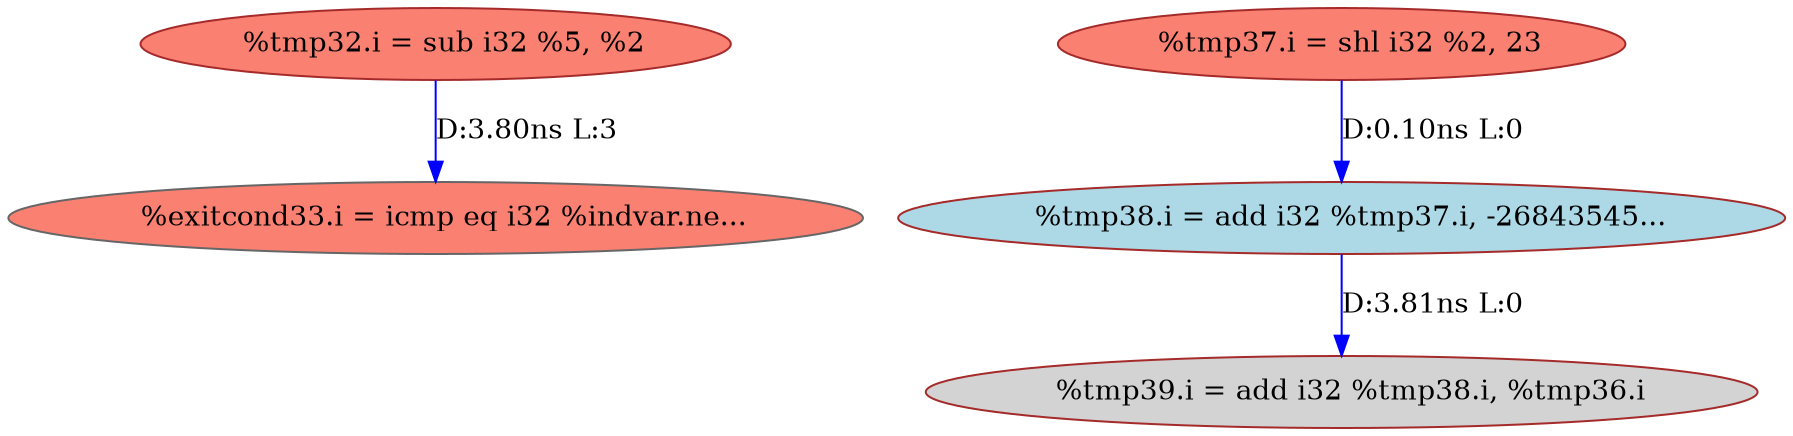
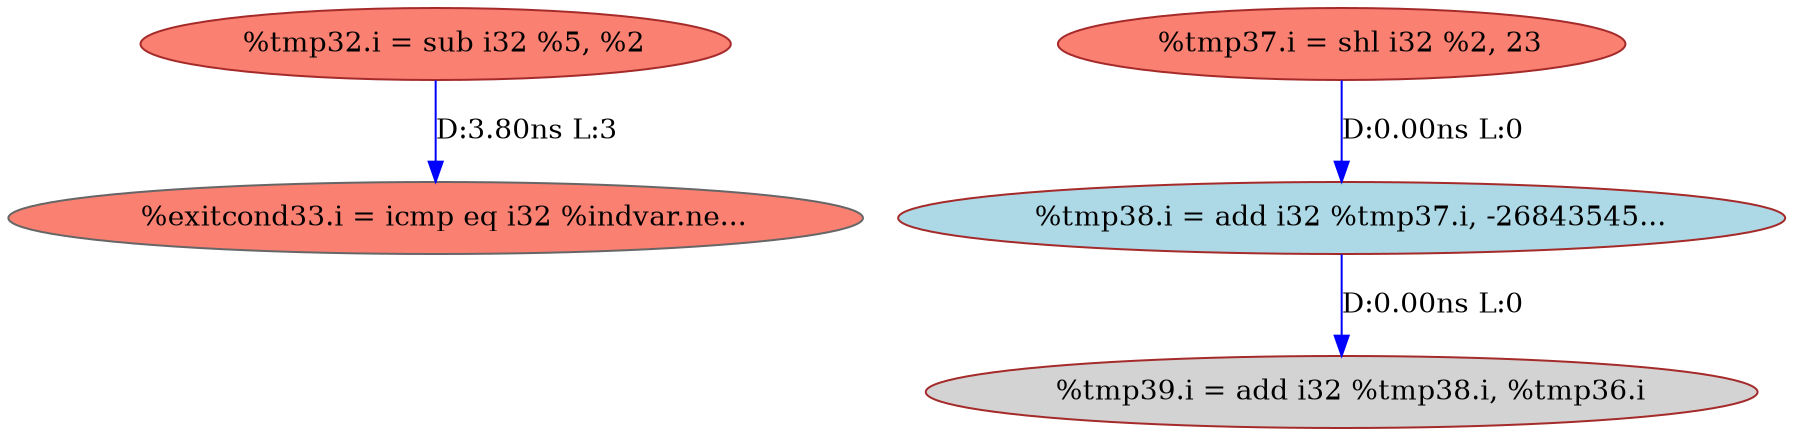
(1433, 131) -> (1433, 131)
(1433, 305) -> (1433, 305)
